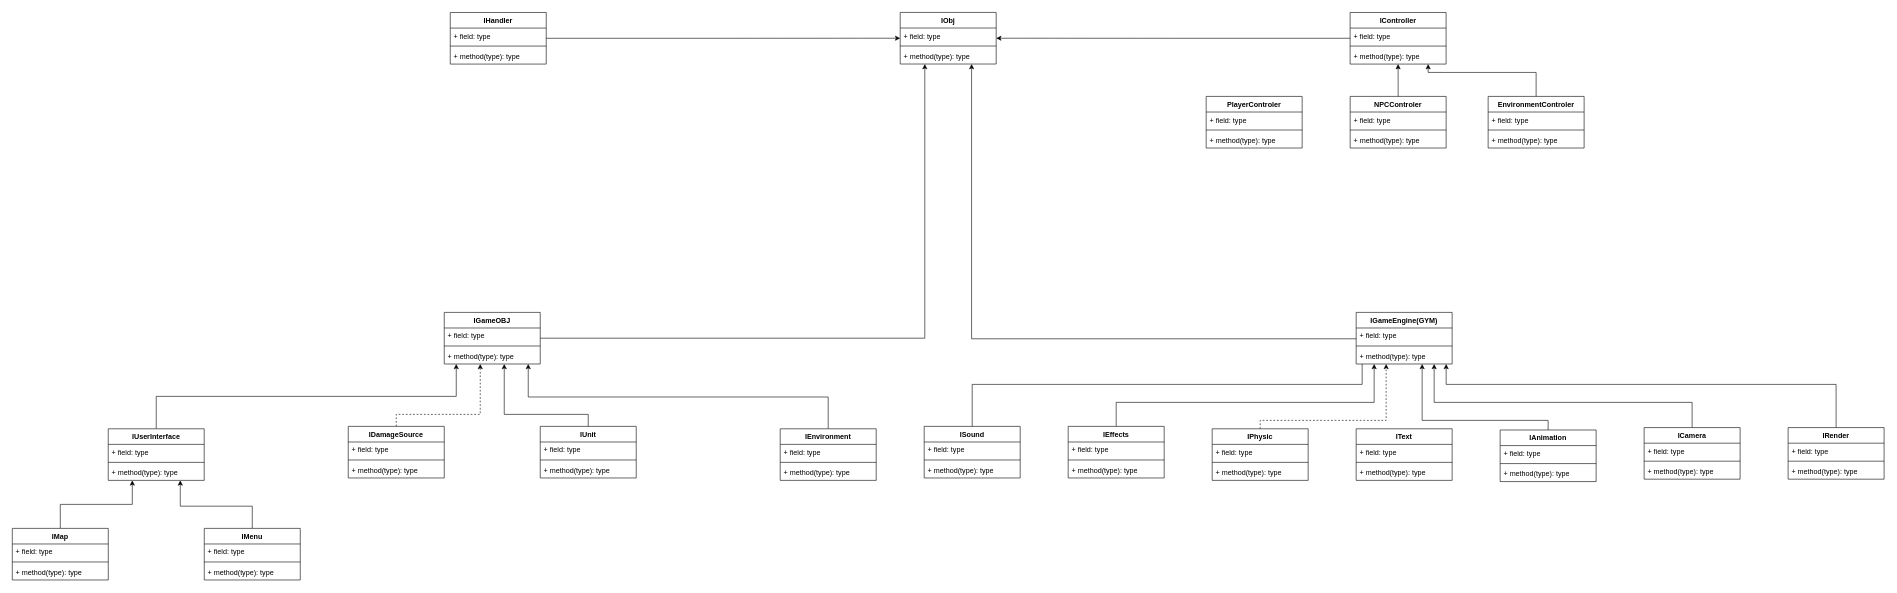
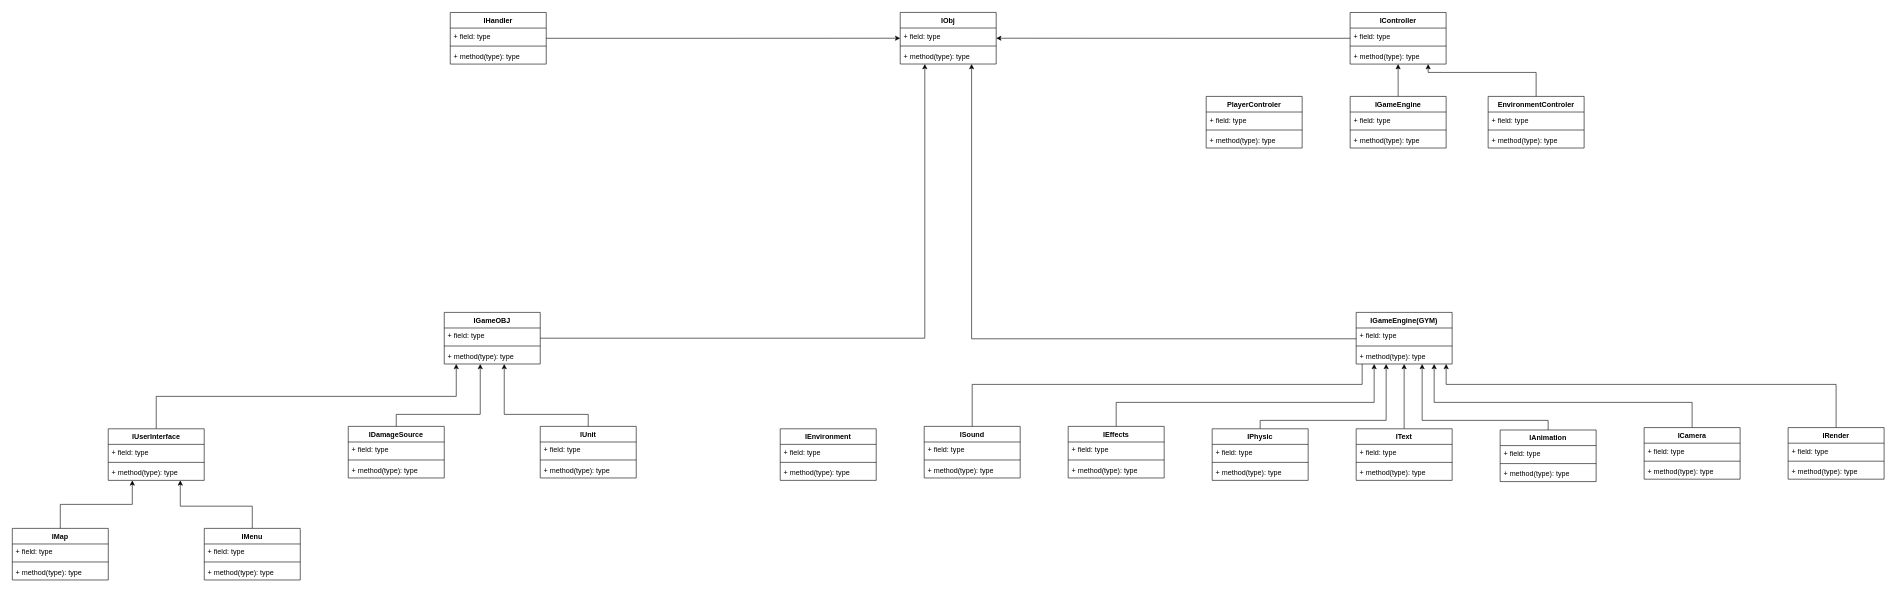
(1398, 104) -> (1398, 104)
none -> (1404, 369)
(528, 397) -> none
(455, 414) -> (455, 414)
(1345, 420) -> (1345, 420)
